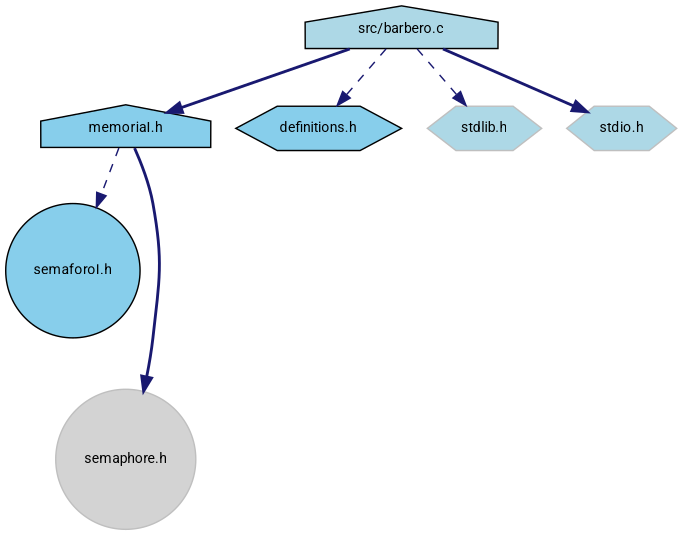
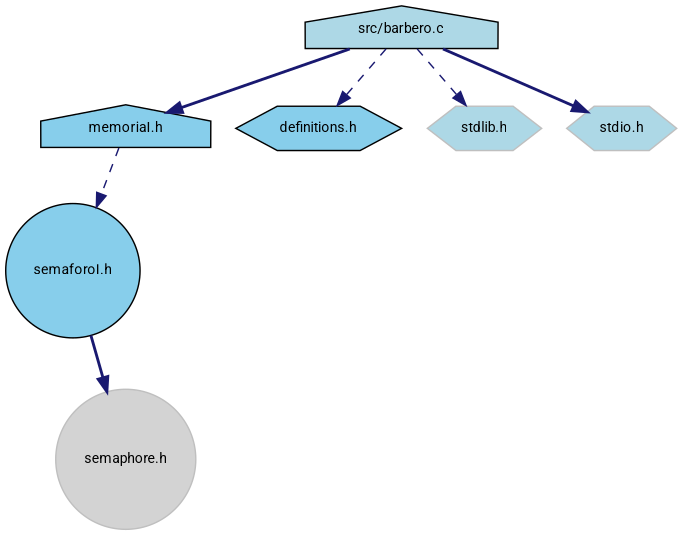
(159, 261) -> (97, 357)
